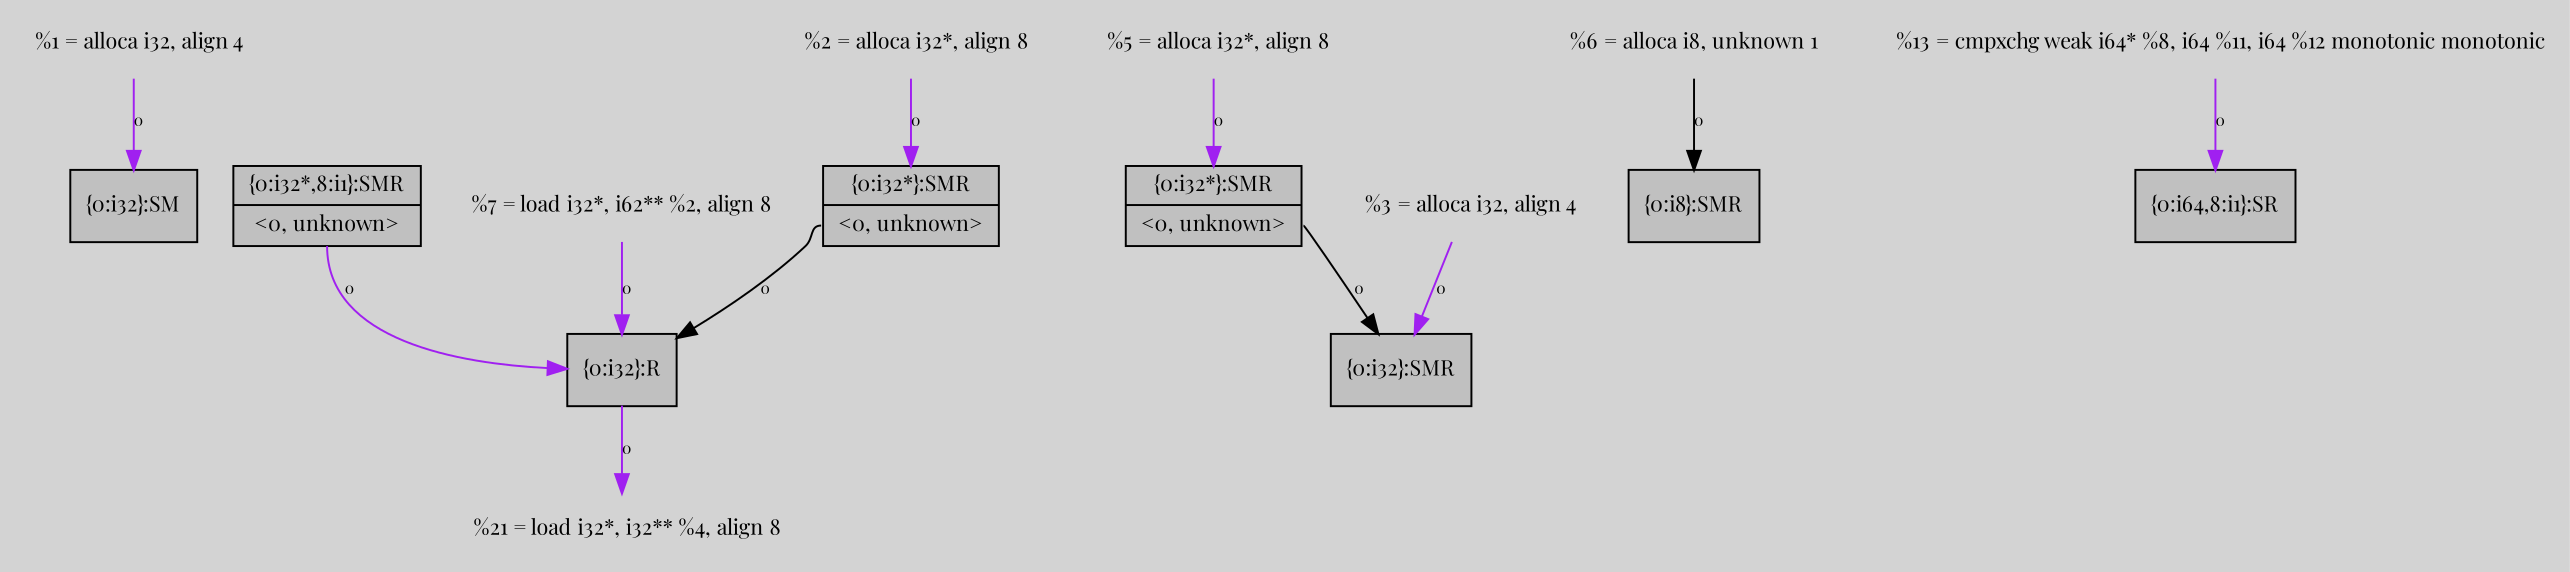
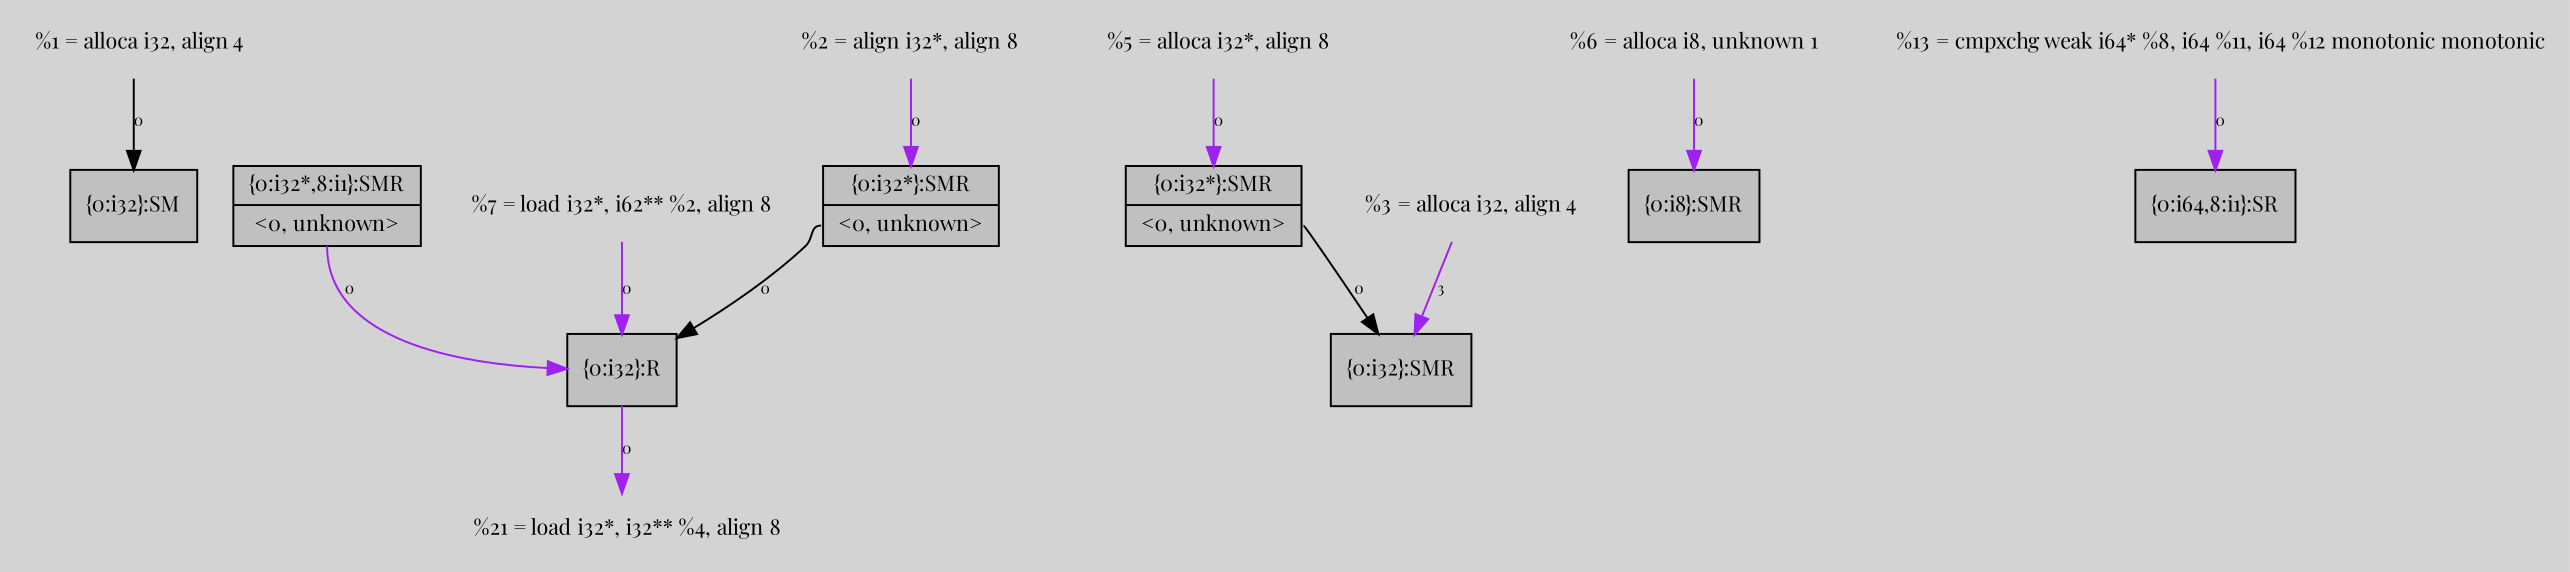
(911, 43) -> (911, 43)
(134, 115) -> (134, 115)
(1694, 115) -> (1694, 115)
(1441, 290) -> (1441, 290)
